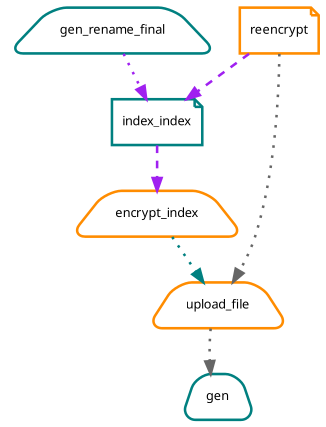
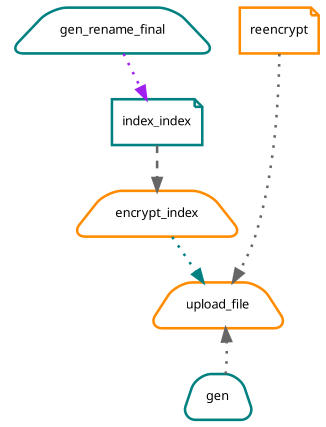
(223, 73) -> none
(157, 162) -> (157, 162)
(210, 345) -> (227, 358)
